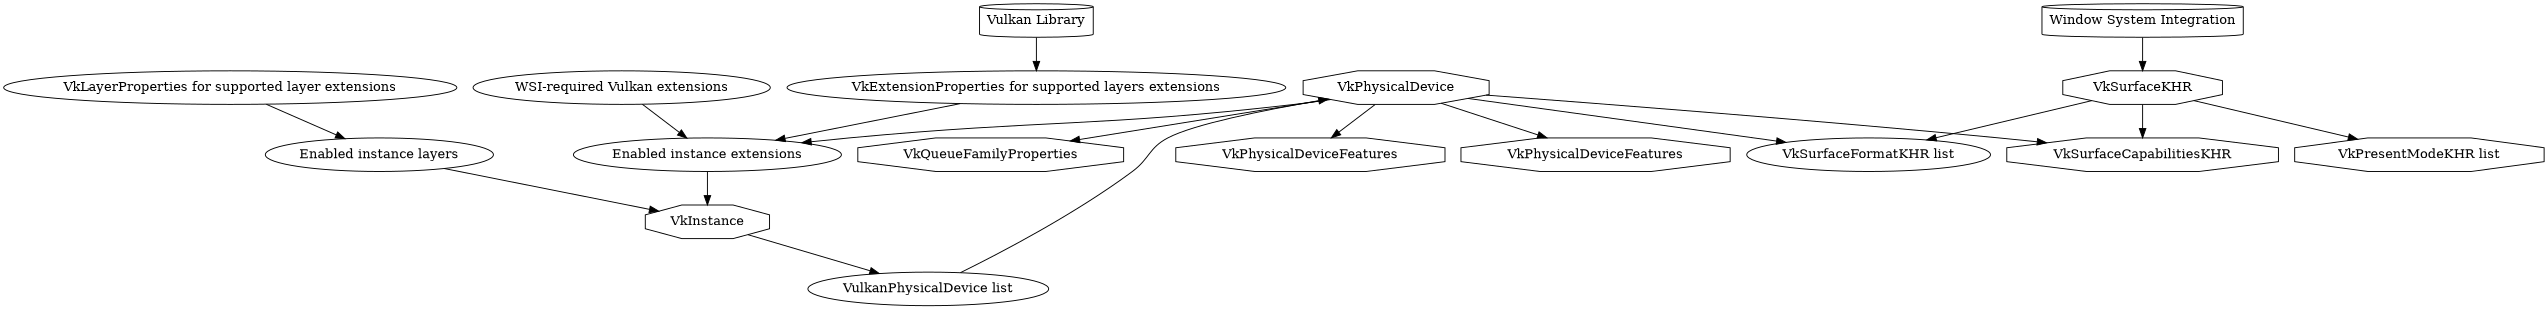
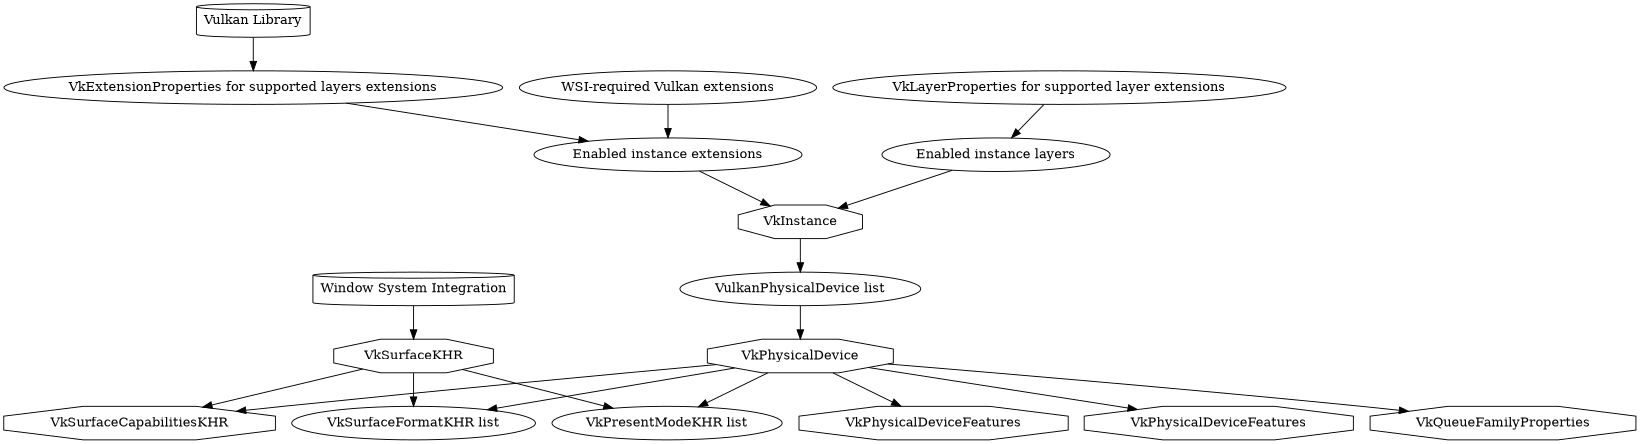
(1071, 123) -> (737, 388)
(2419, 155) -> (667, 423)
